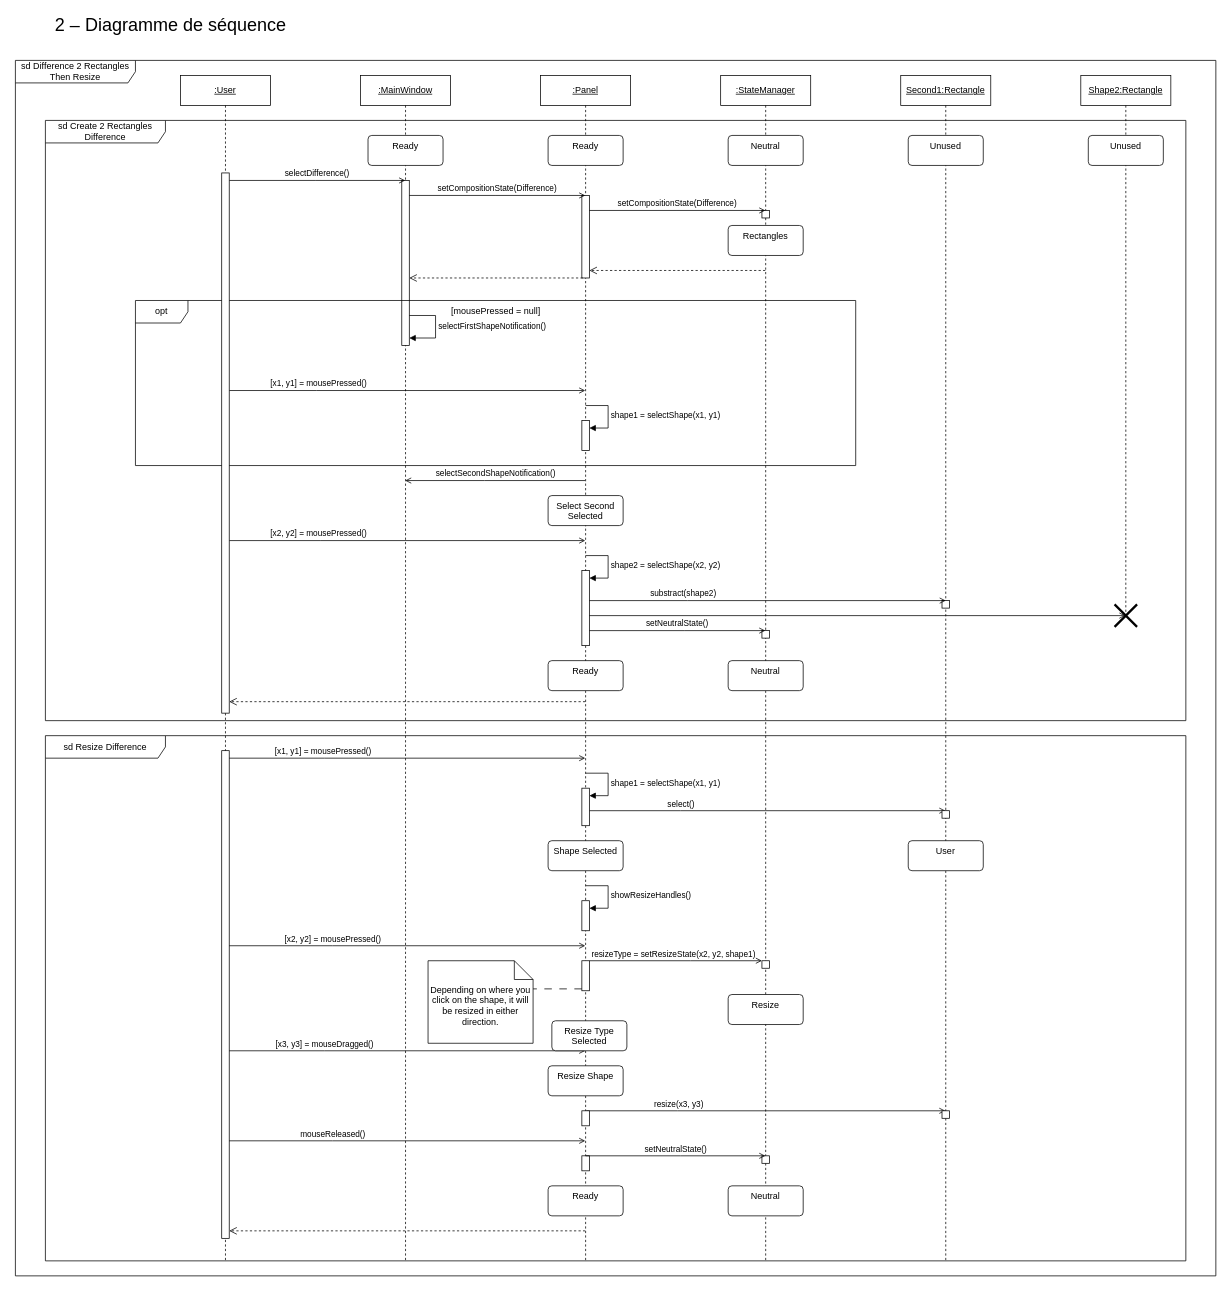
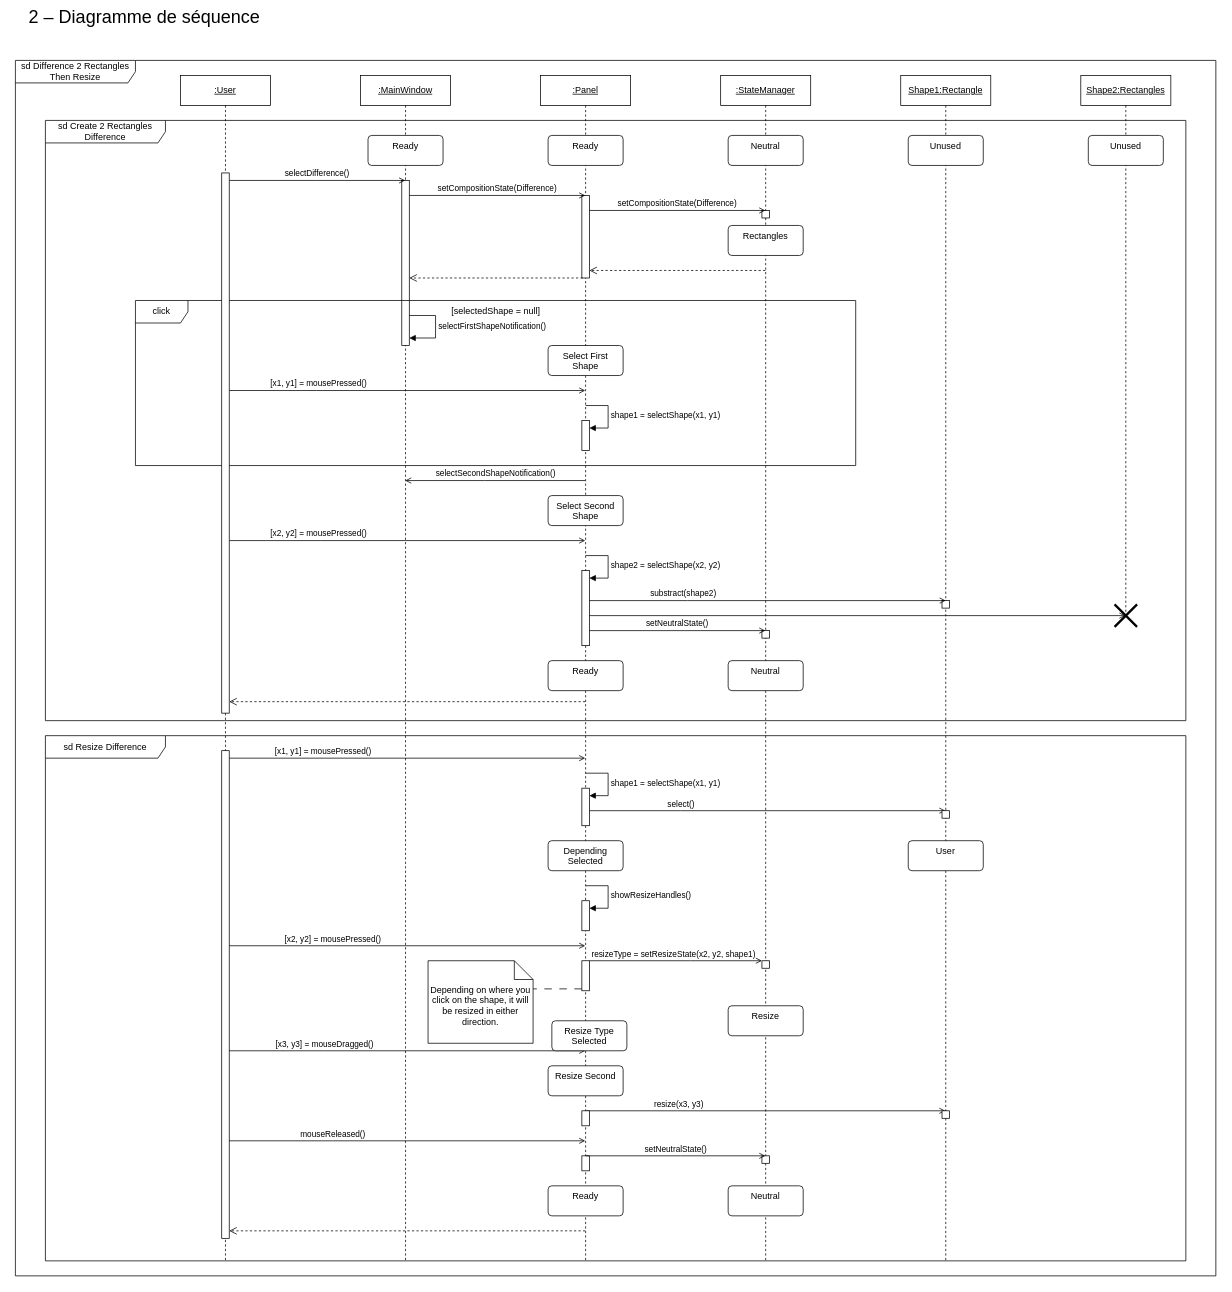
(173, 27) -> (147, 19)
(945, 90) -> (945, 90)
(1125, 90) -> (1125, 90)
(162, 312) -> (162, 312)
(496, 312) -> (496, 312)
none -> (585, 360)
(585, 511) -> (585, 511)
(585, 851) -> (585, 856)
(765, 1009) -> (765, 1020)
(585, 1076) -> (585, 1076)
